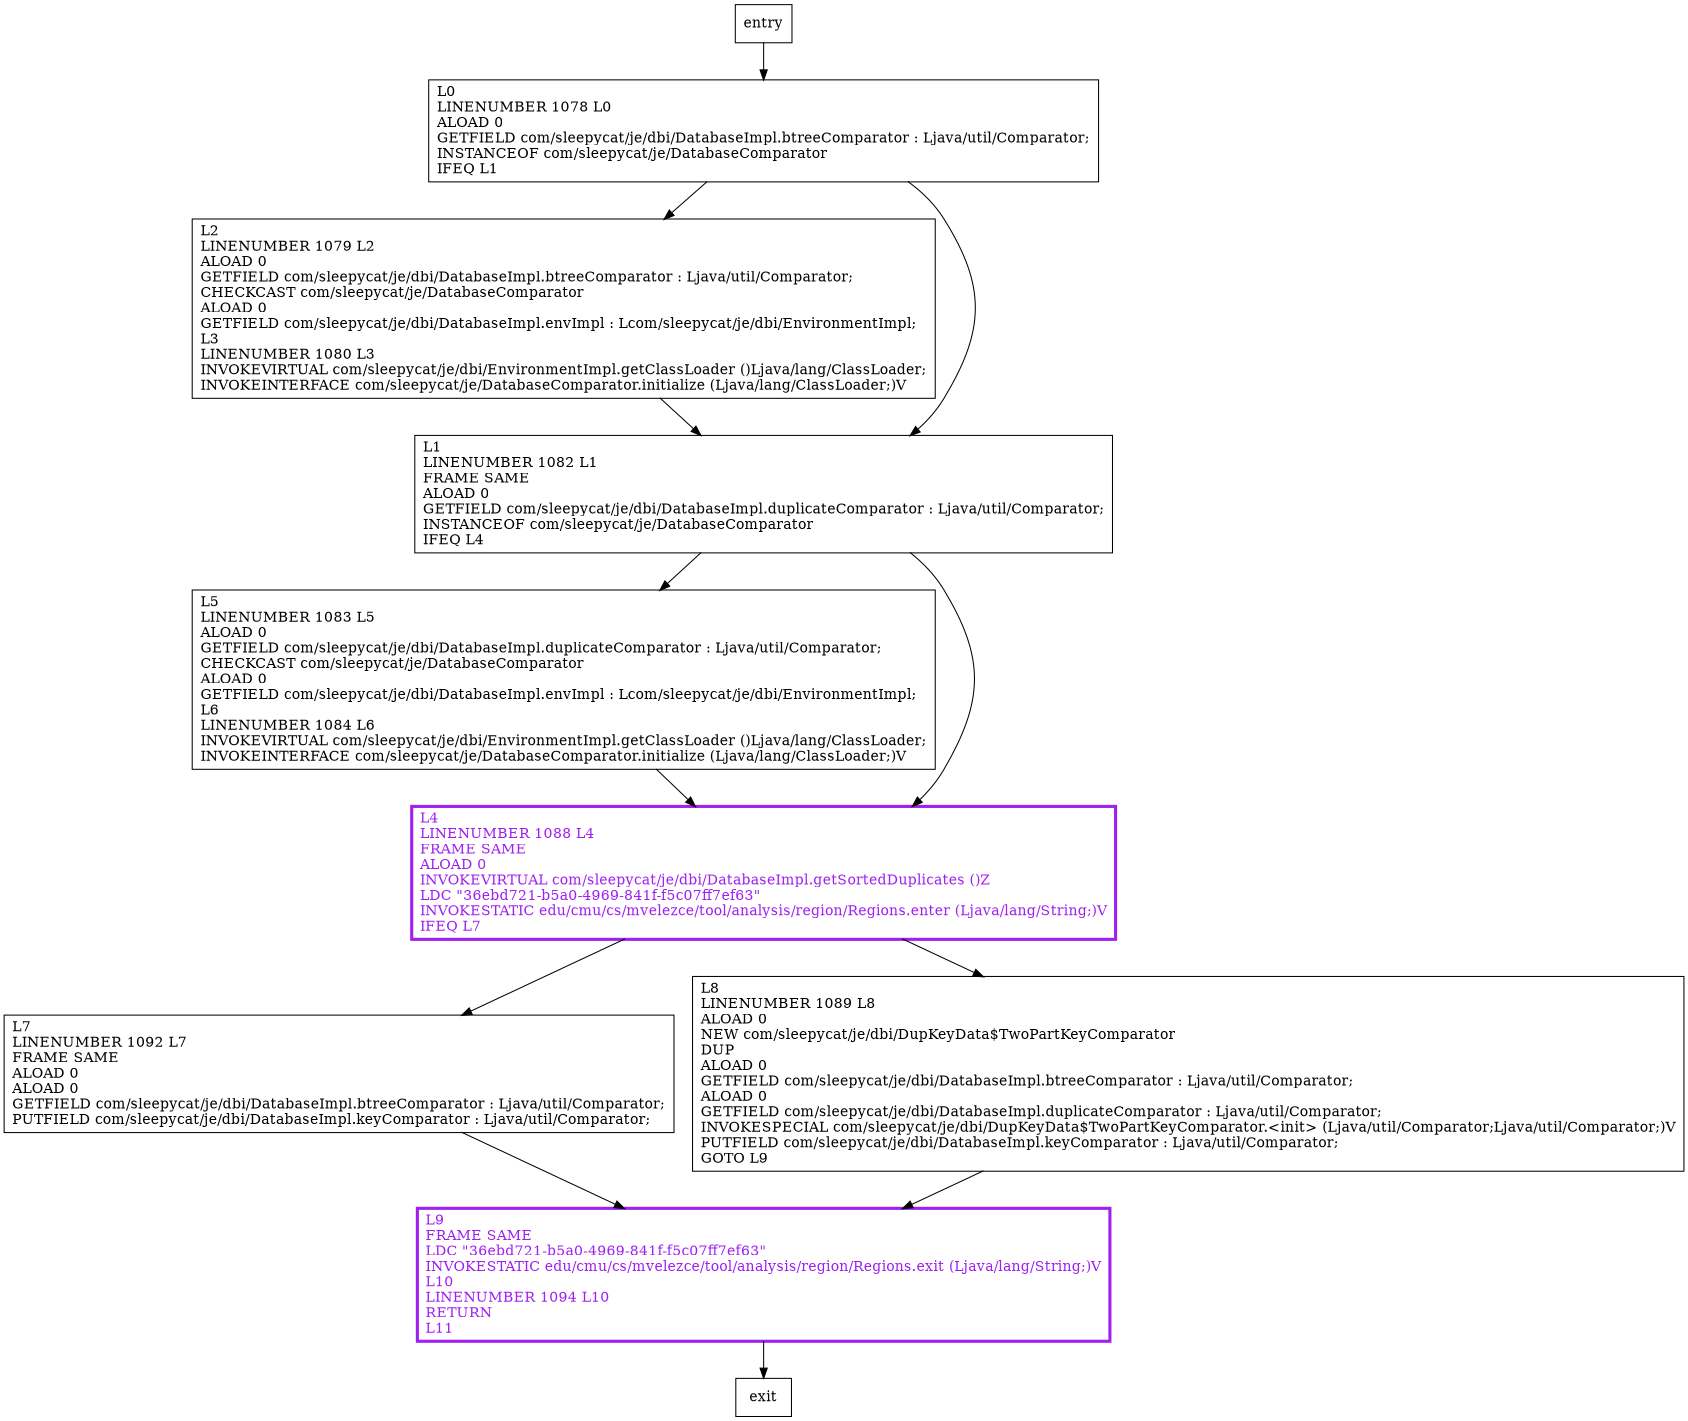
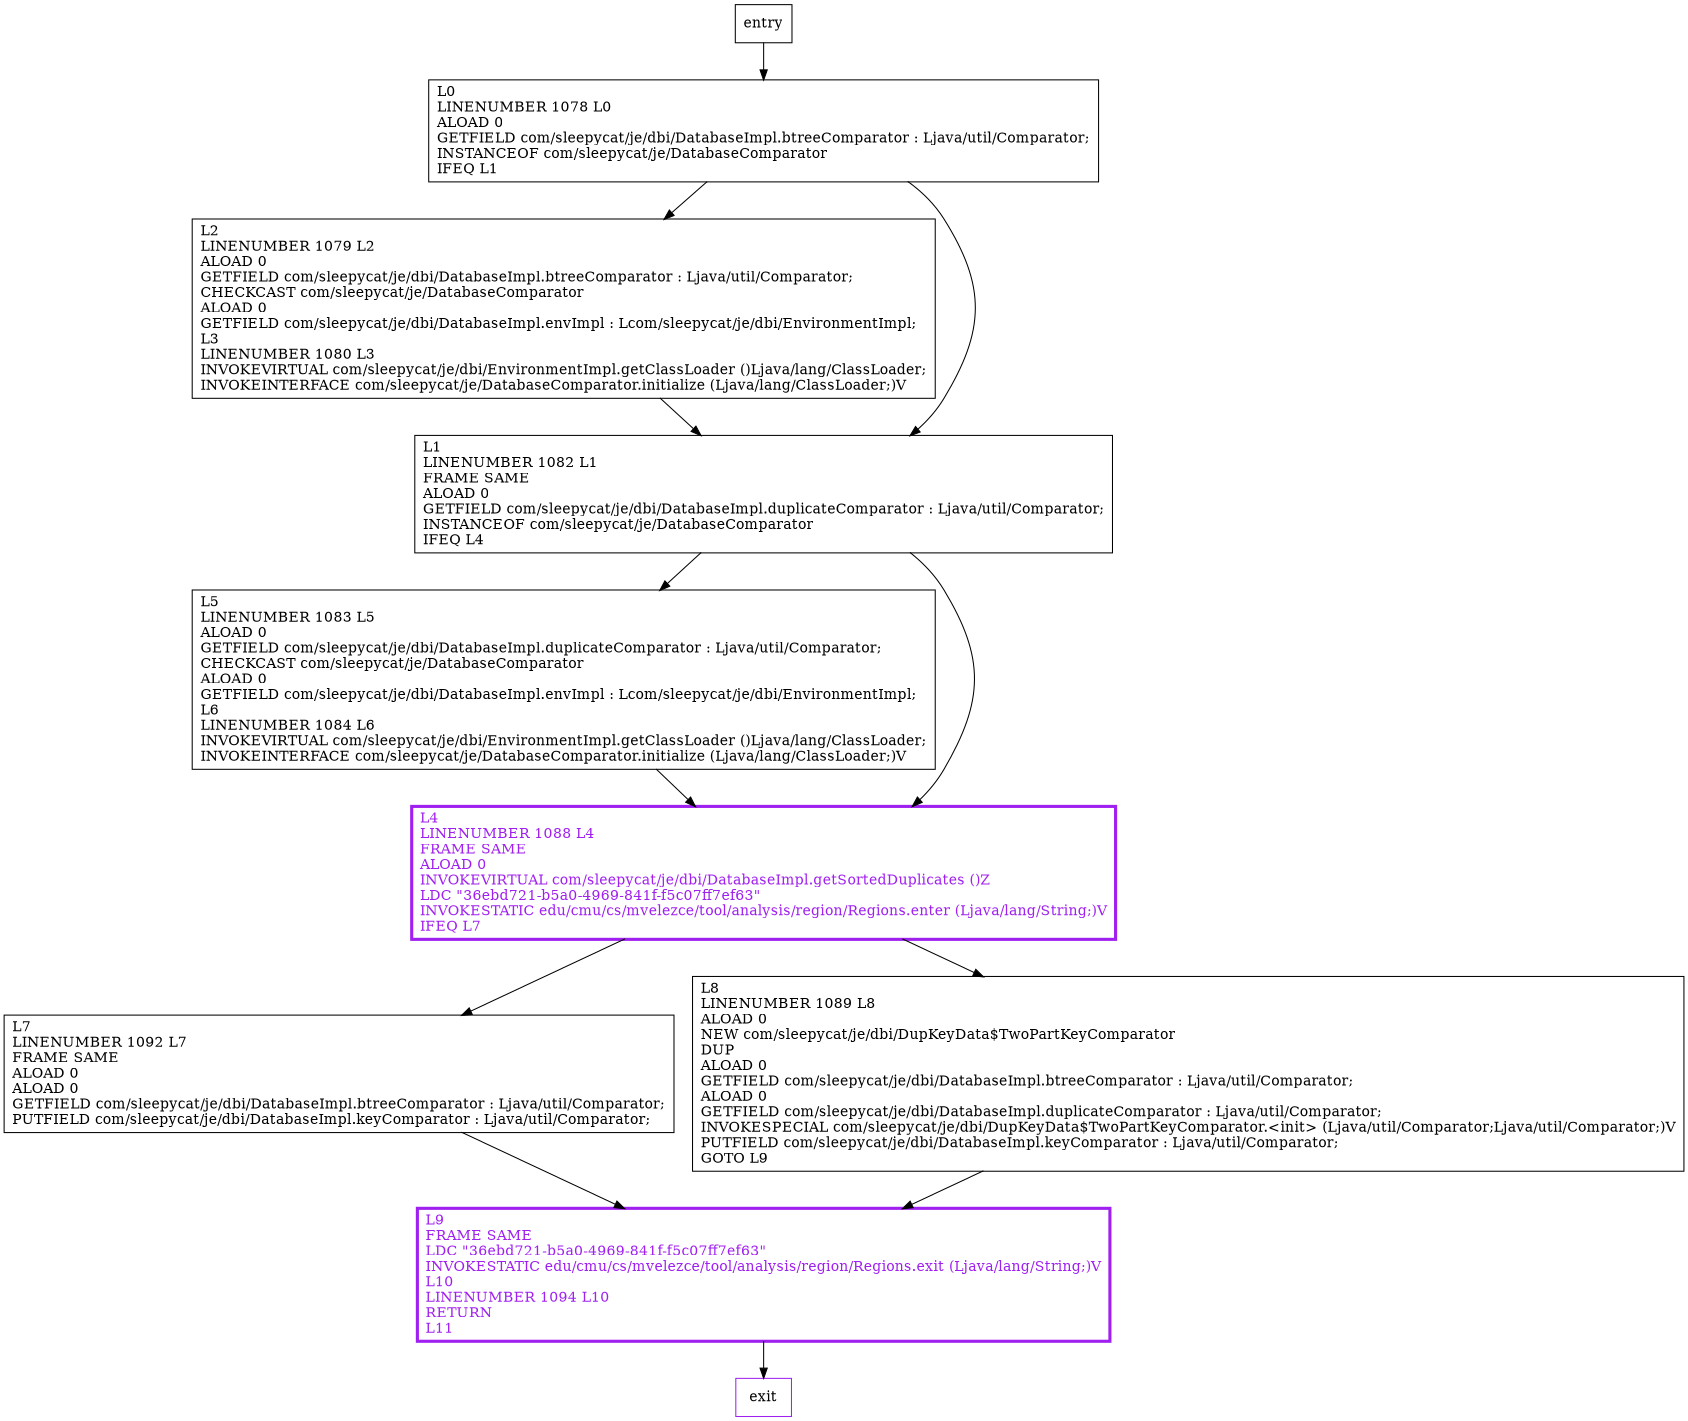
(764, 1397) -> (764, 1397)
